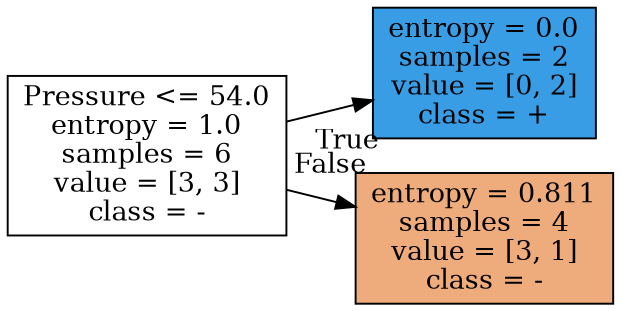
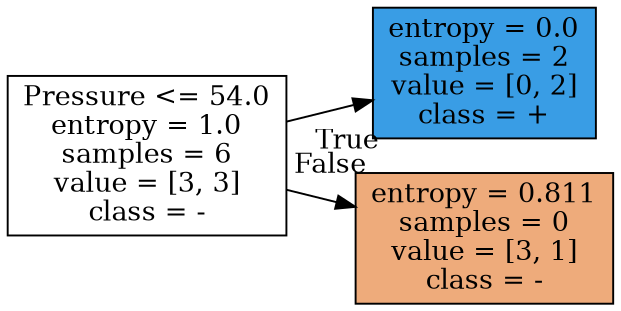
(484, 238) -> (484, 238)
